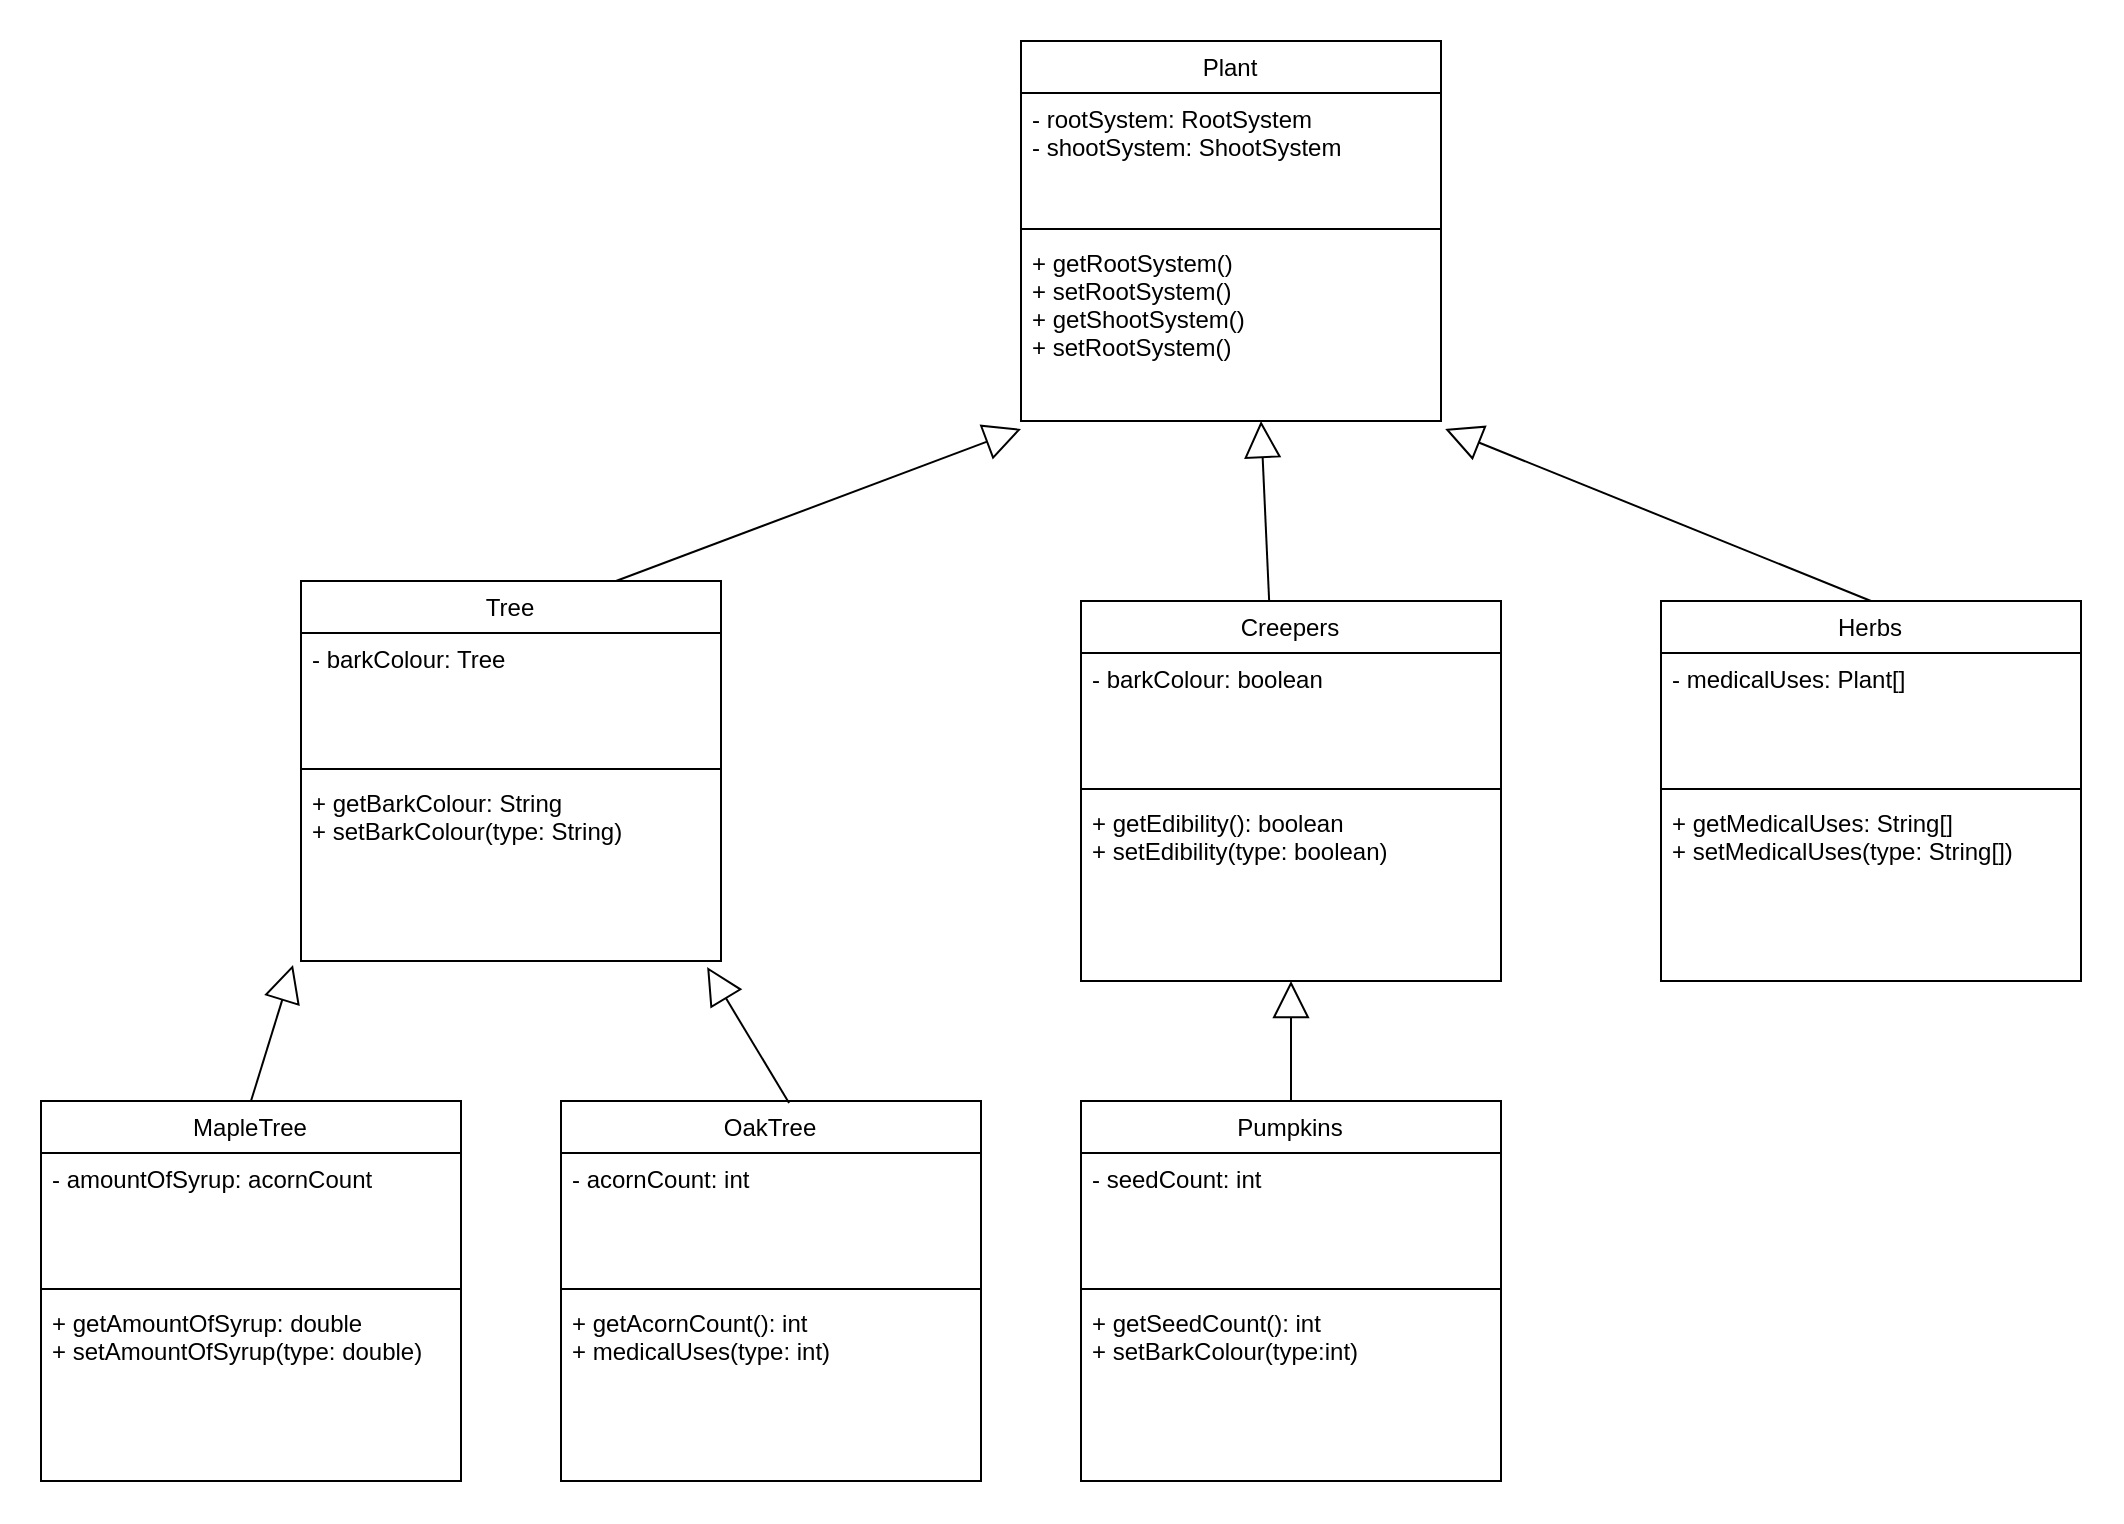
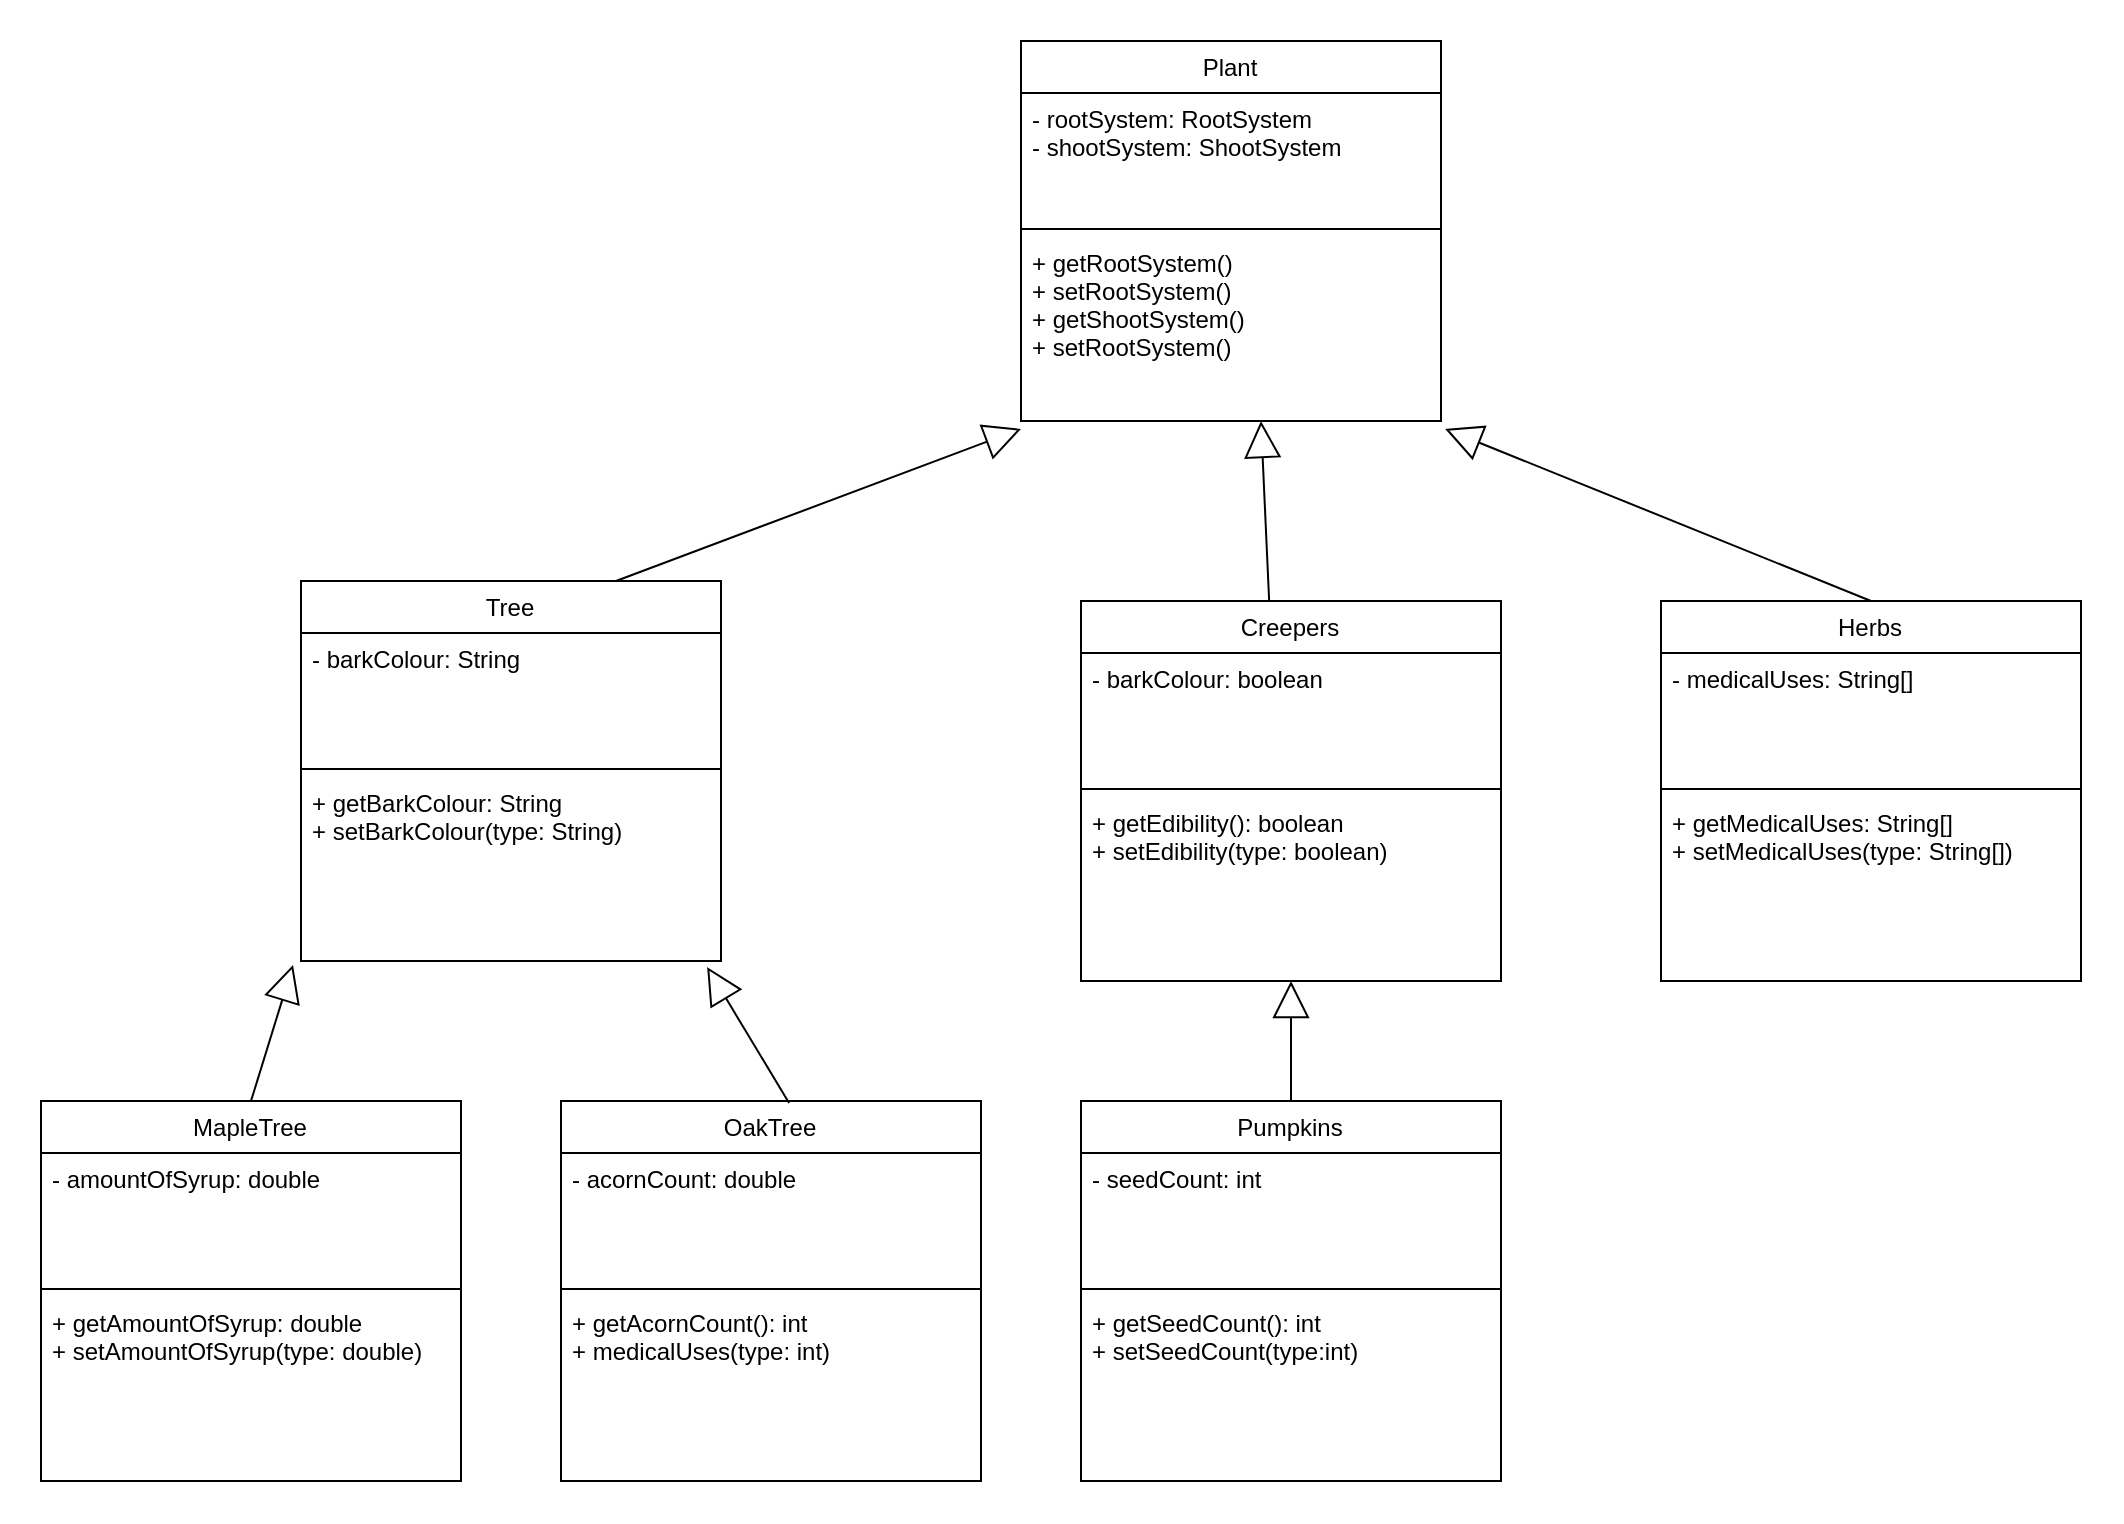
(420, 660) -> (431, 660)
(1801, 680) -> (1808, 680)
(224, 1180) -> (194, 1180)
(674, 1180) -> (694, 1180)
(1221, 1324) -> (1221, 1324)
